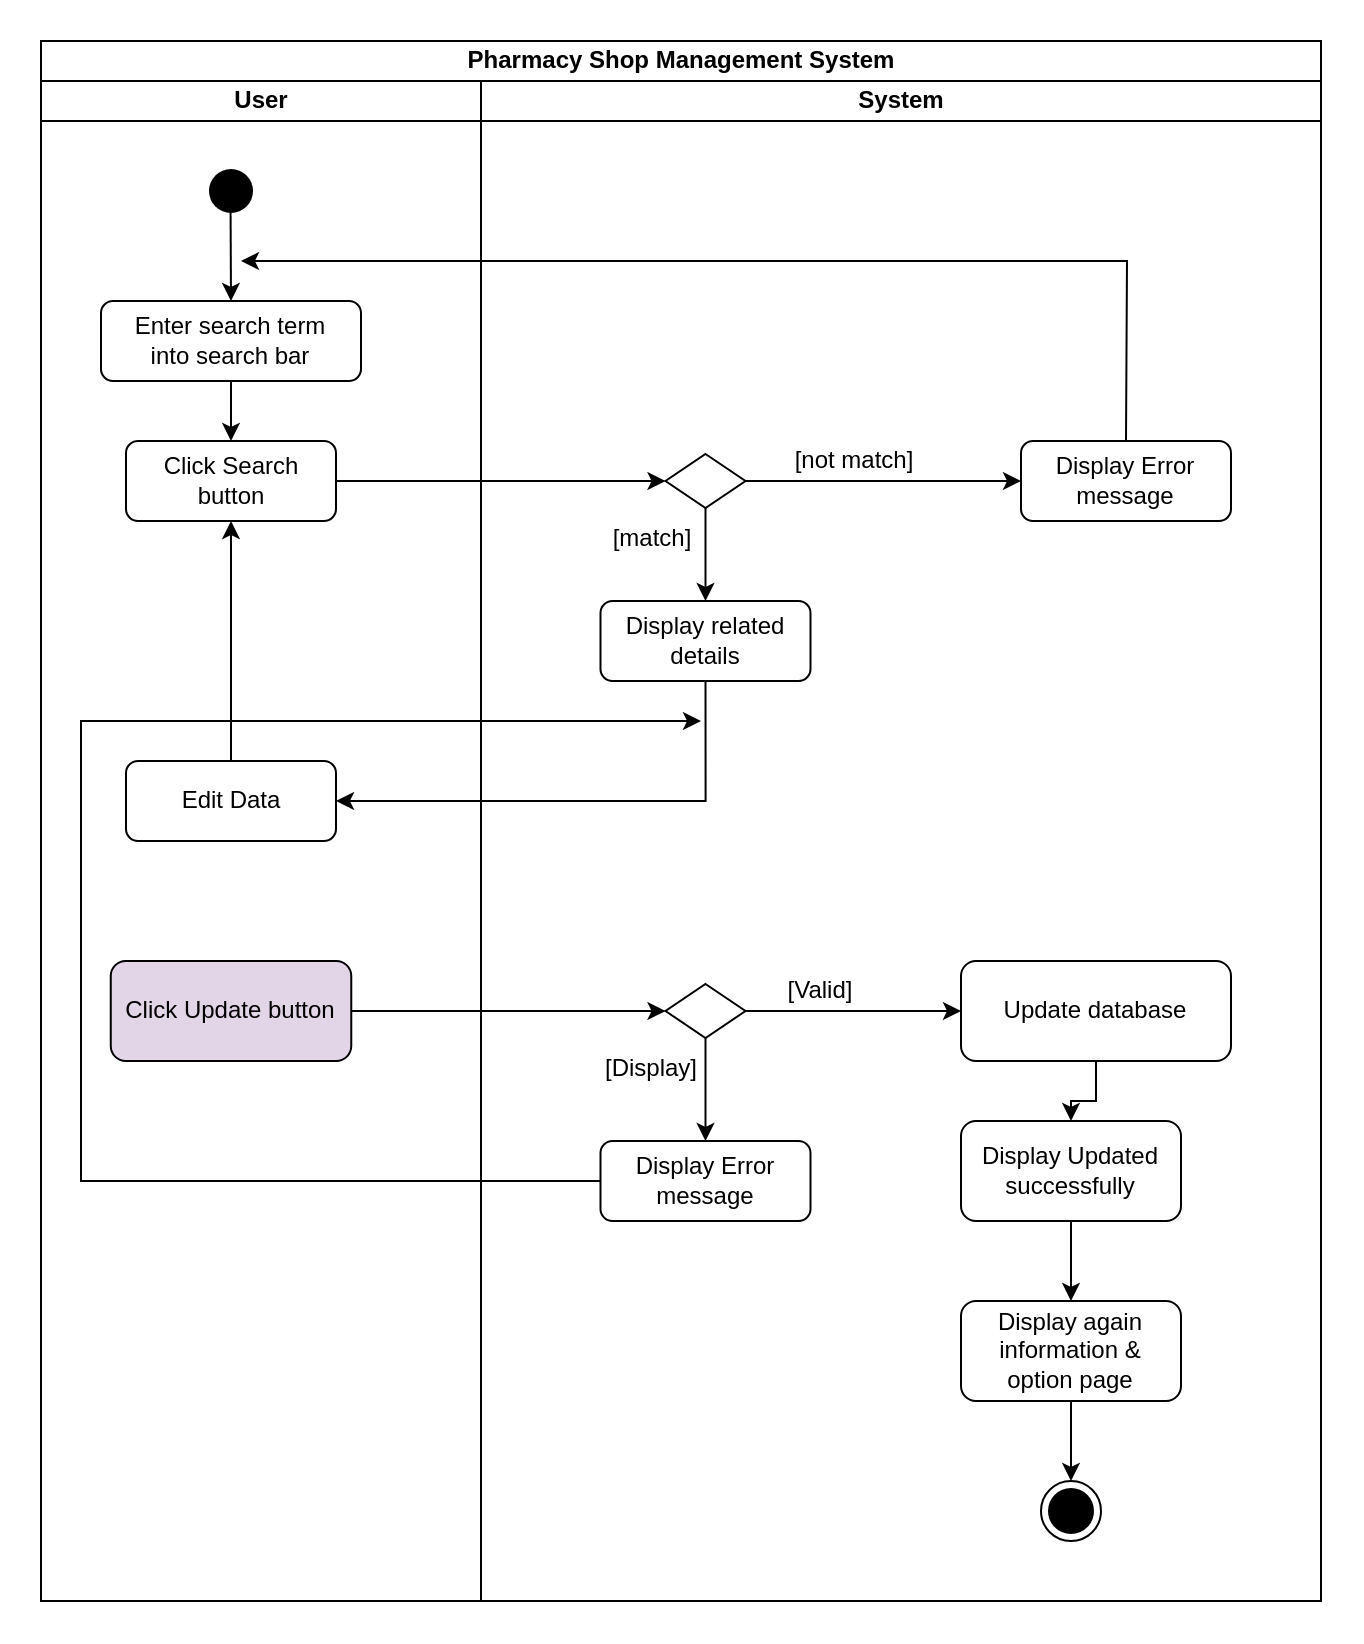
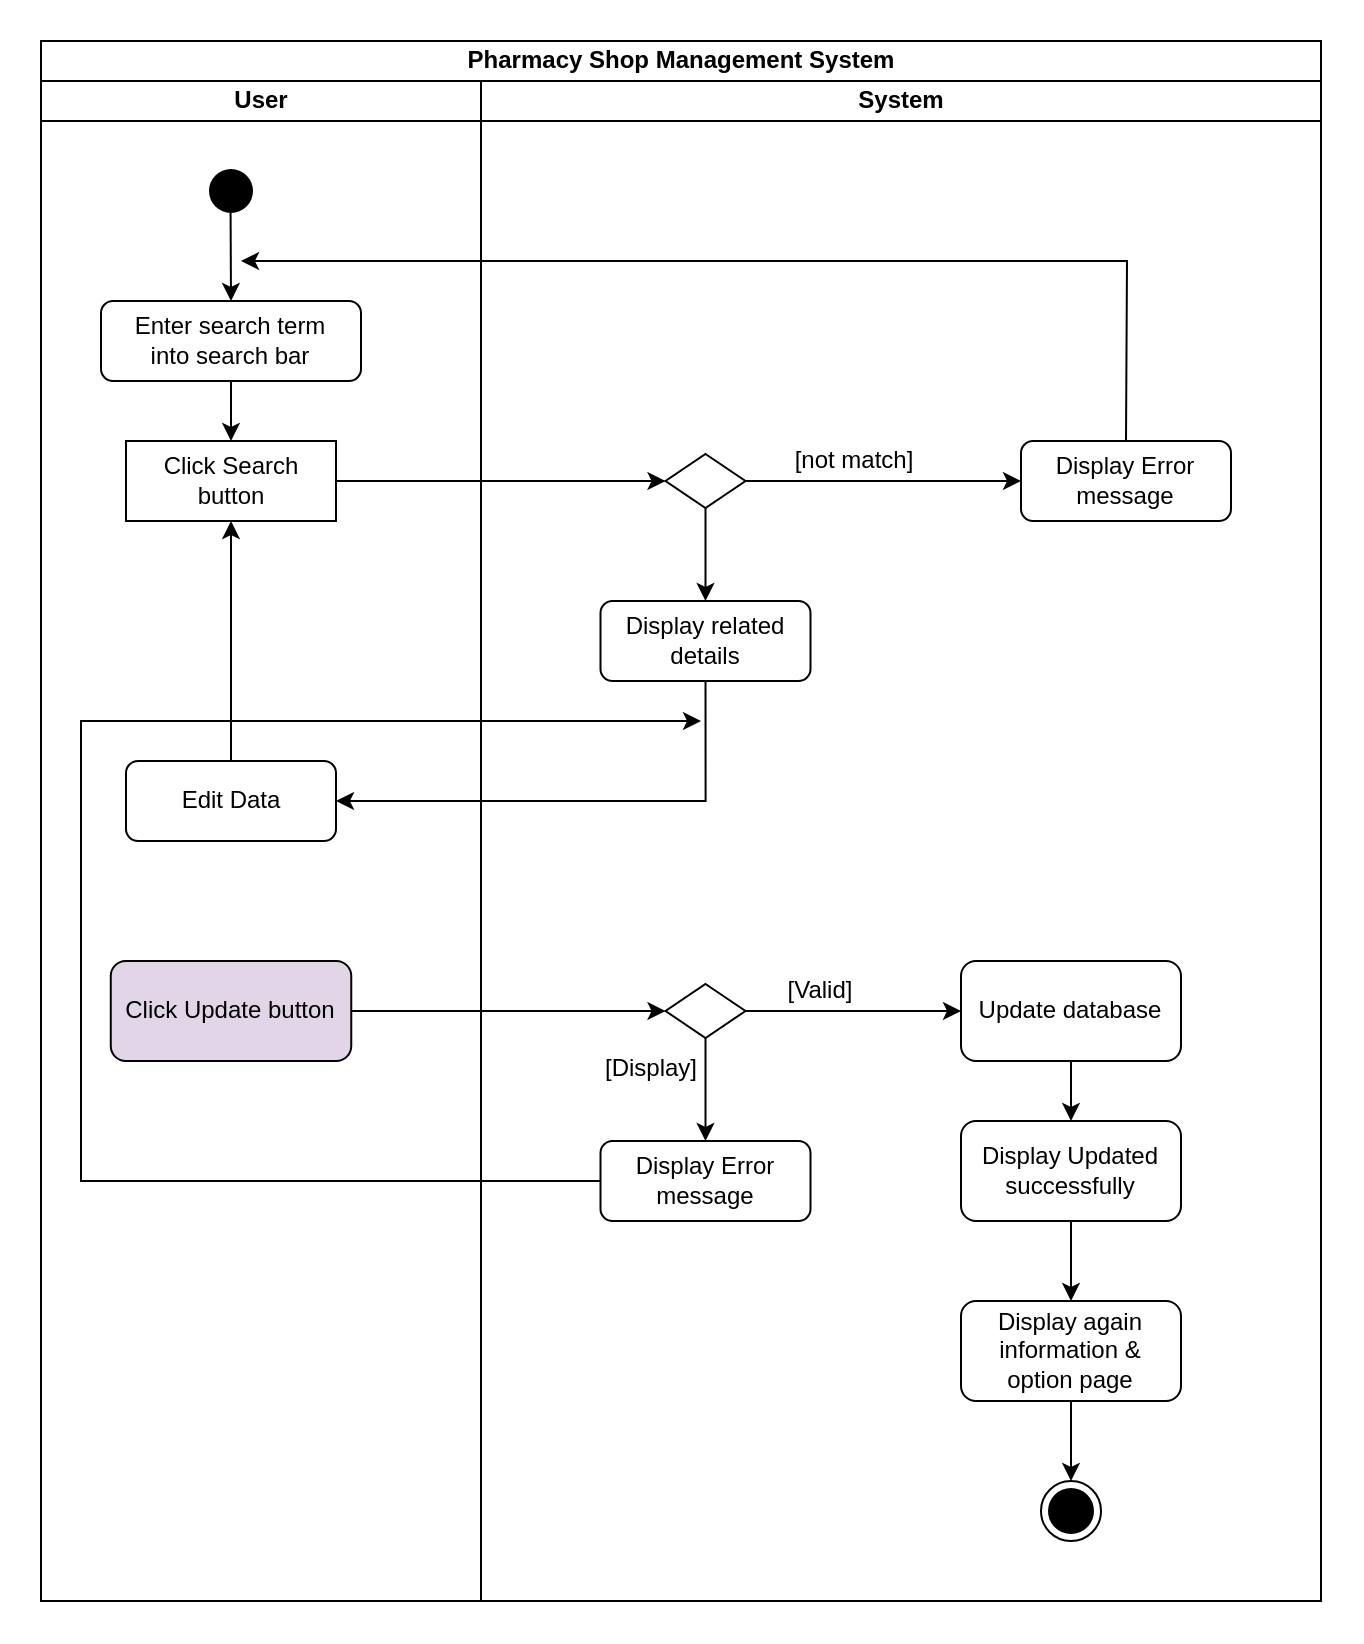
(231, 481) -> (231, 481)
(653, 538) -> none
(1096, 1011) -> (1071, 1011)
